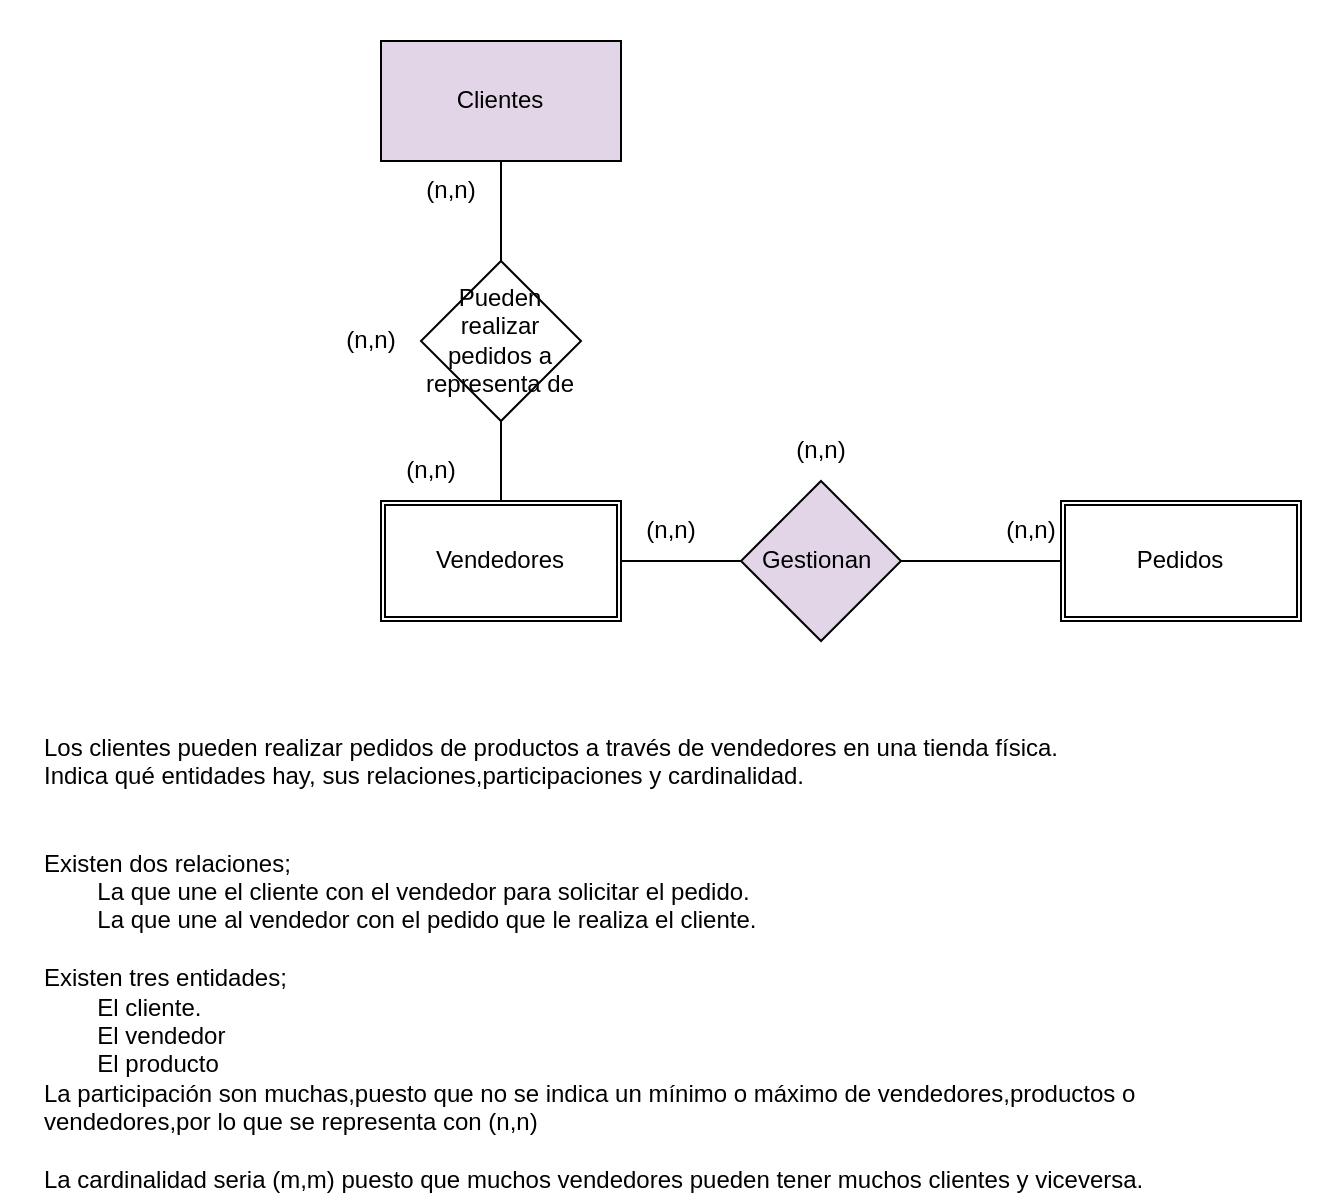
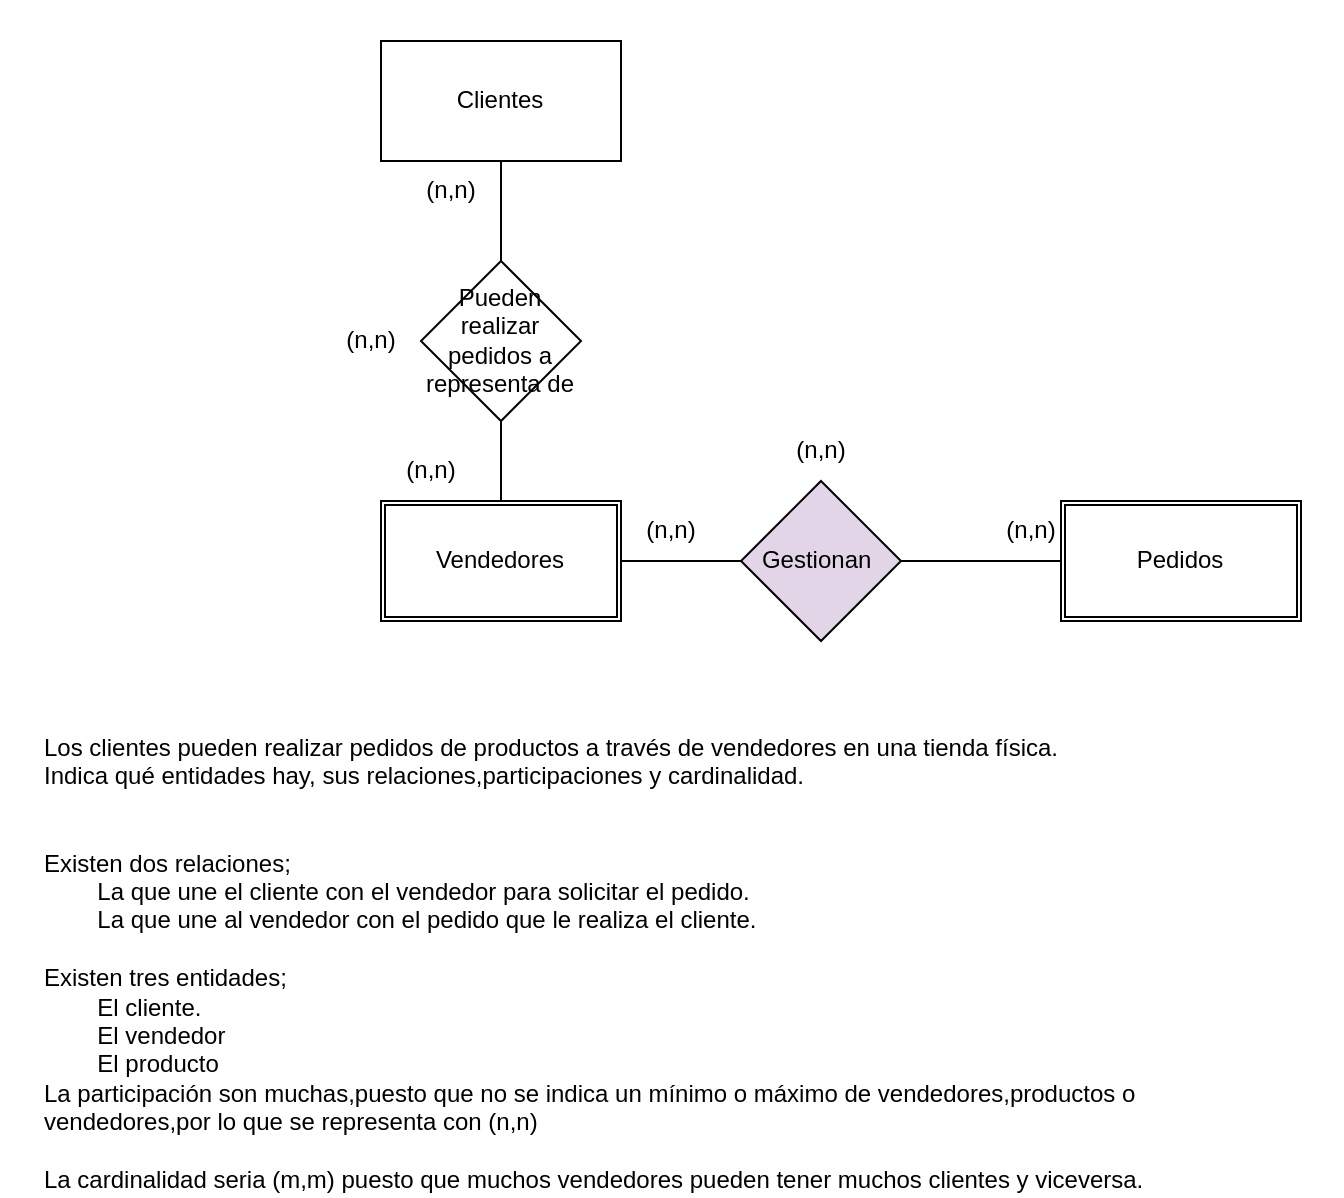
(501, 101) -> (501, 101)
